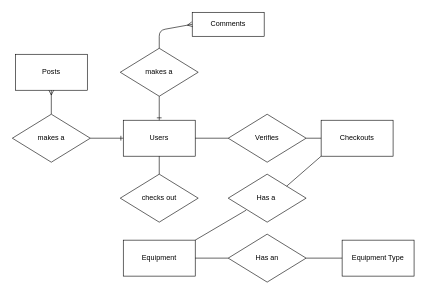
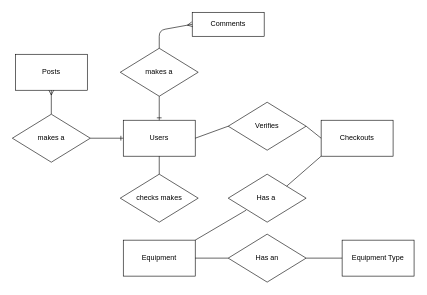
(267, 138) -> (267, 126)
(159, 198) -> (159, 198)
